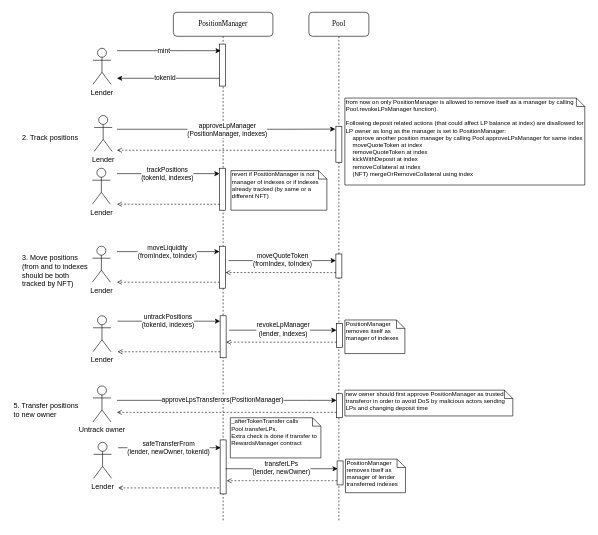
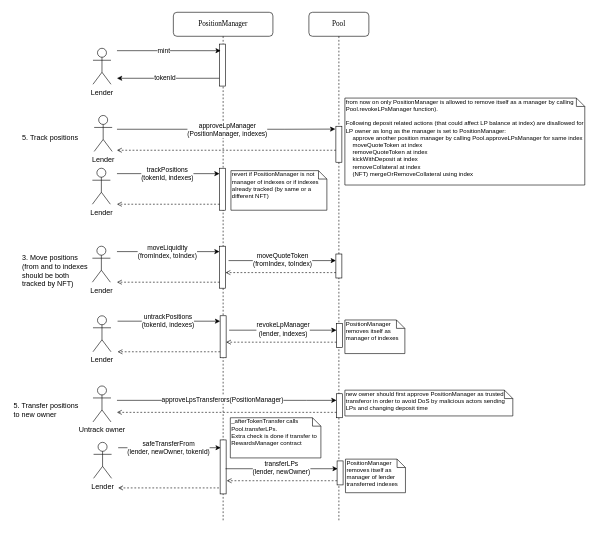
(50, 138) -> (50, 138)
